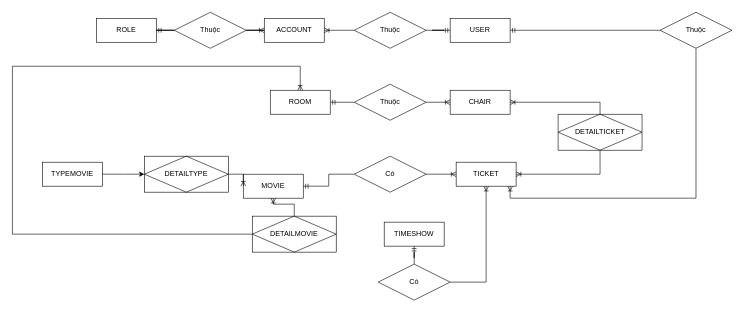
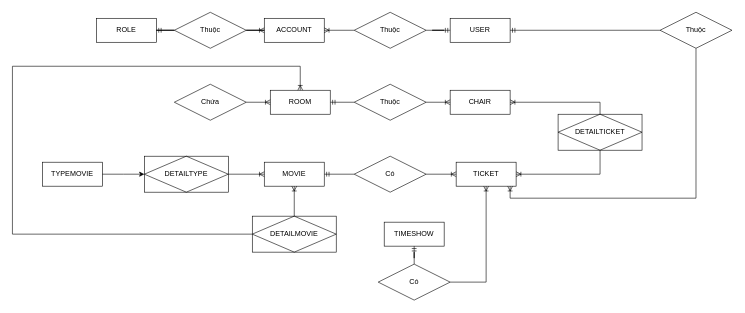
none -> (210, 102)
none -> (258, 102)
(273, 186) -> (294, 174)
